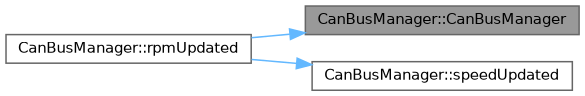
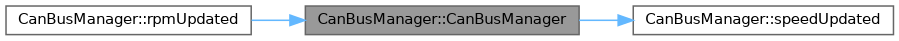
(274, 61) -> (599, 20)
